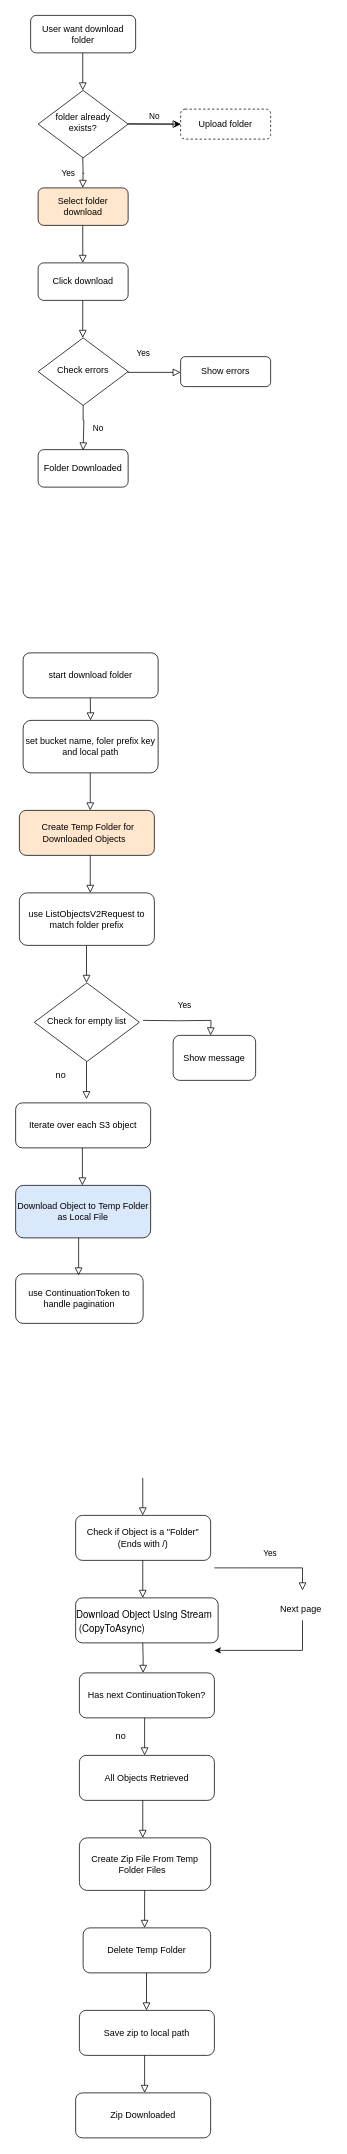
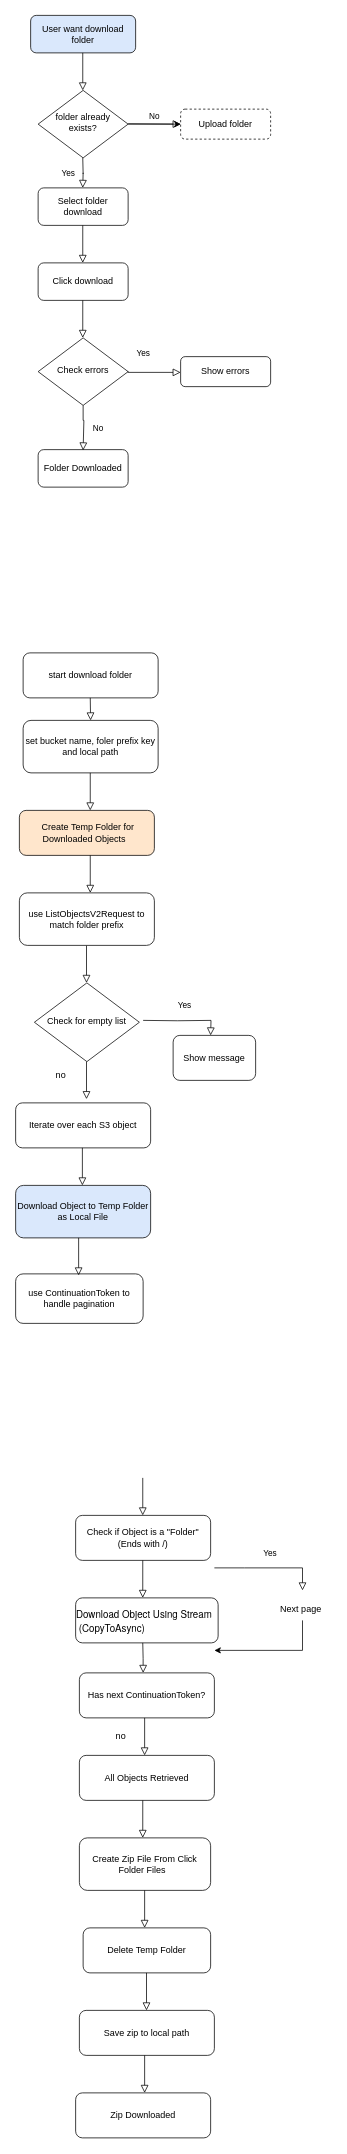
(83, 34) -> (83, 34)
(83, 207) -> (83, 207)
(145, 1864) -> (145, 1864)
